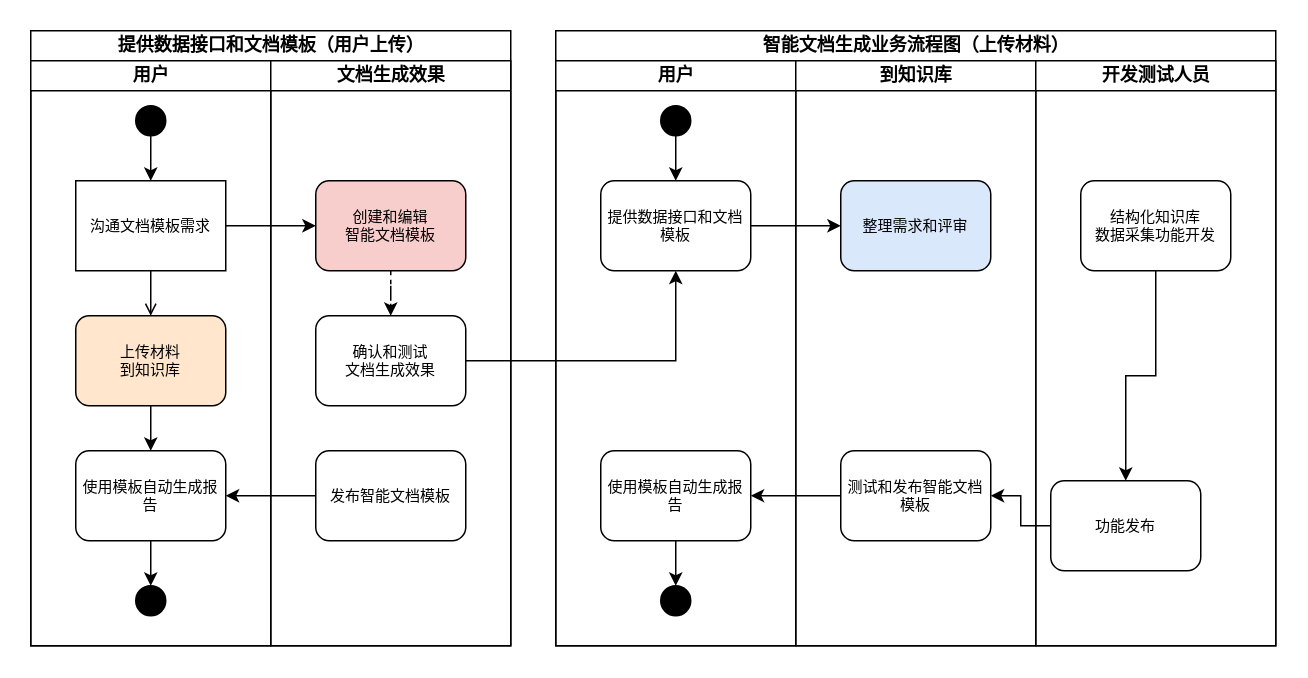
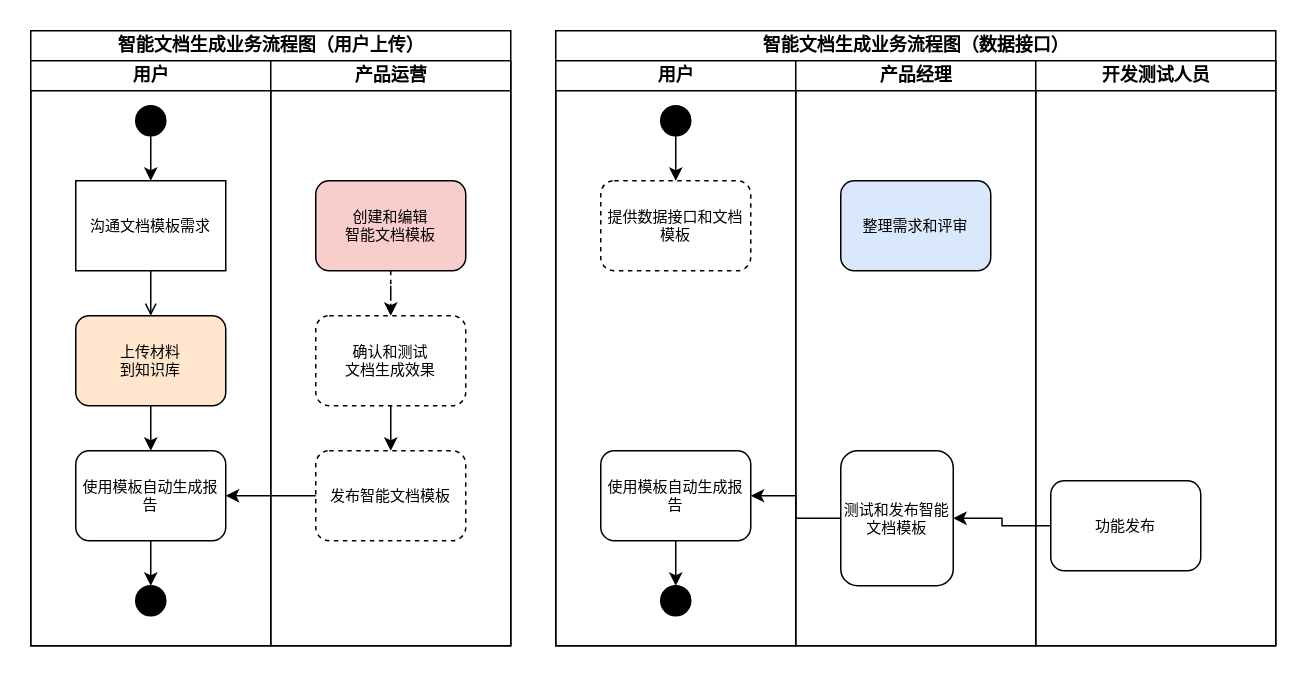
(272, 46) -> (272, 46)
(917, 46) -> (917, 46)
(392, 76) -> (392, 76)
(917, 76) -> (917, 76)
(266, 226) -> none
(676, 226) -> (676, 226)
(791, 226) -> none
(1156, 226) -> none
(391, 361) -> (391, 361)
(611, 361) -> (391, 434)
(1146, 376) -> none
(391, 496) -> (391, 496)
(916, 496) -> (897, 518)
